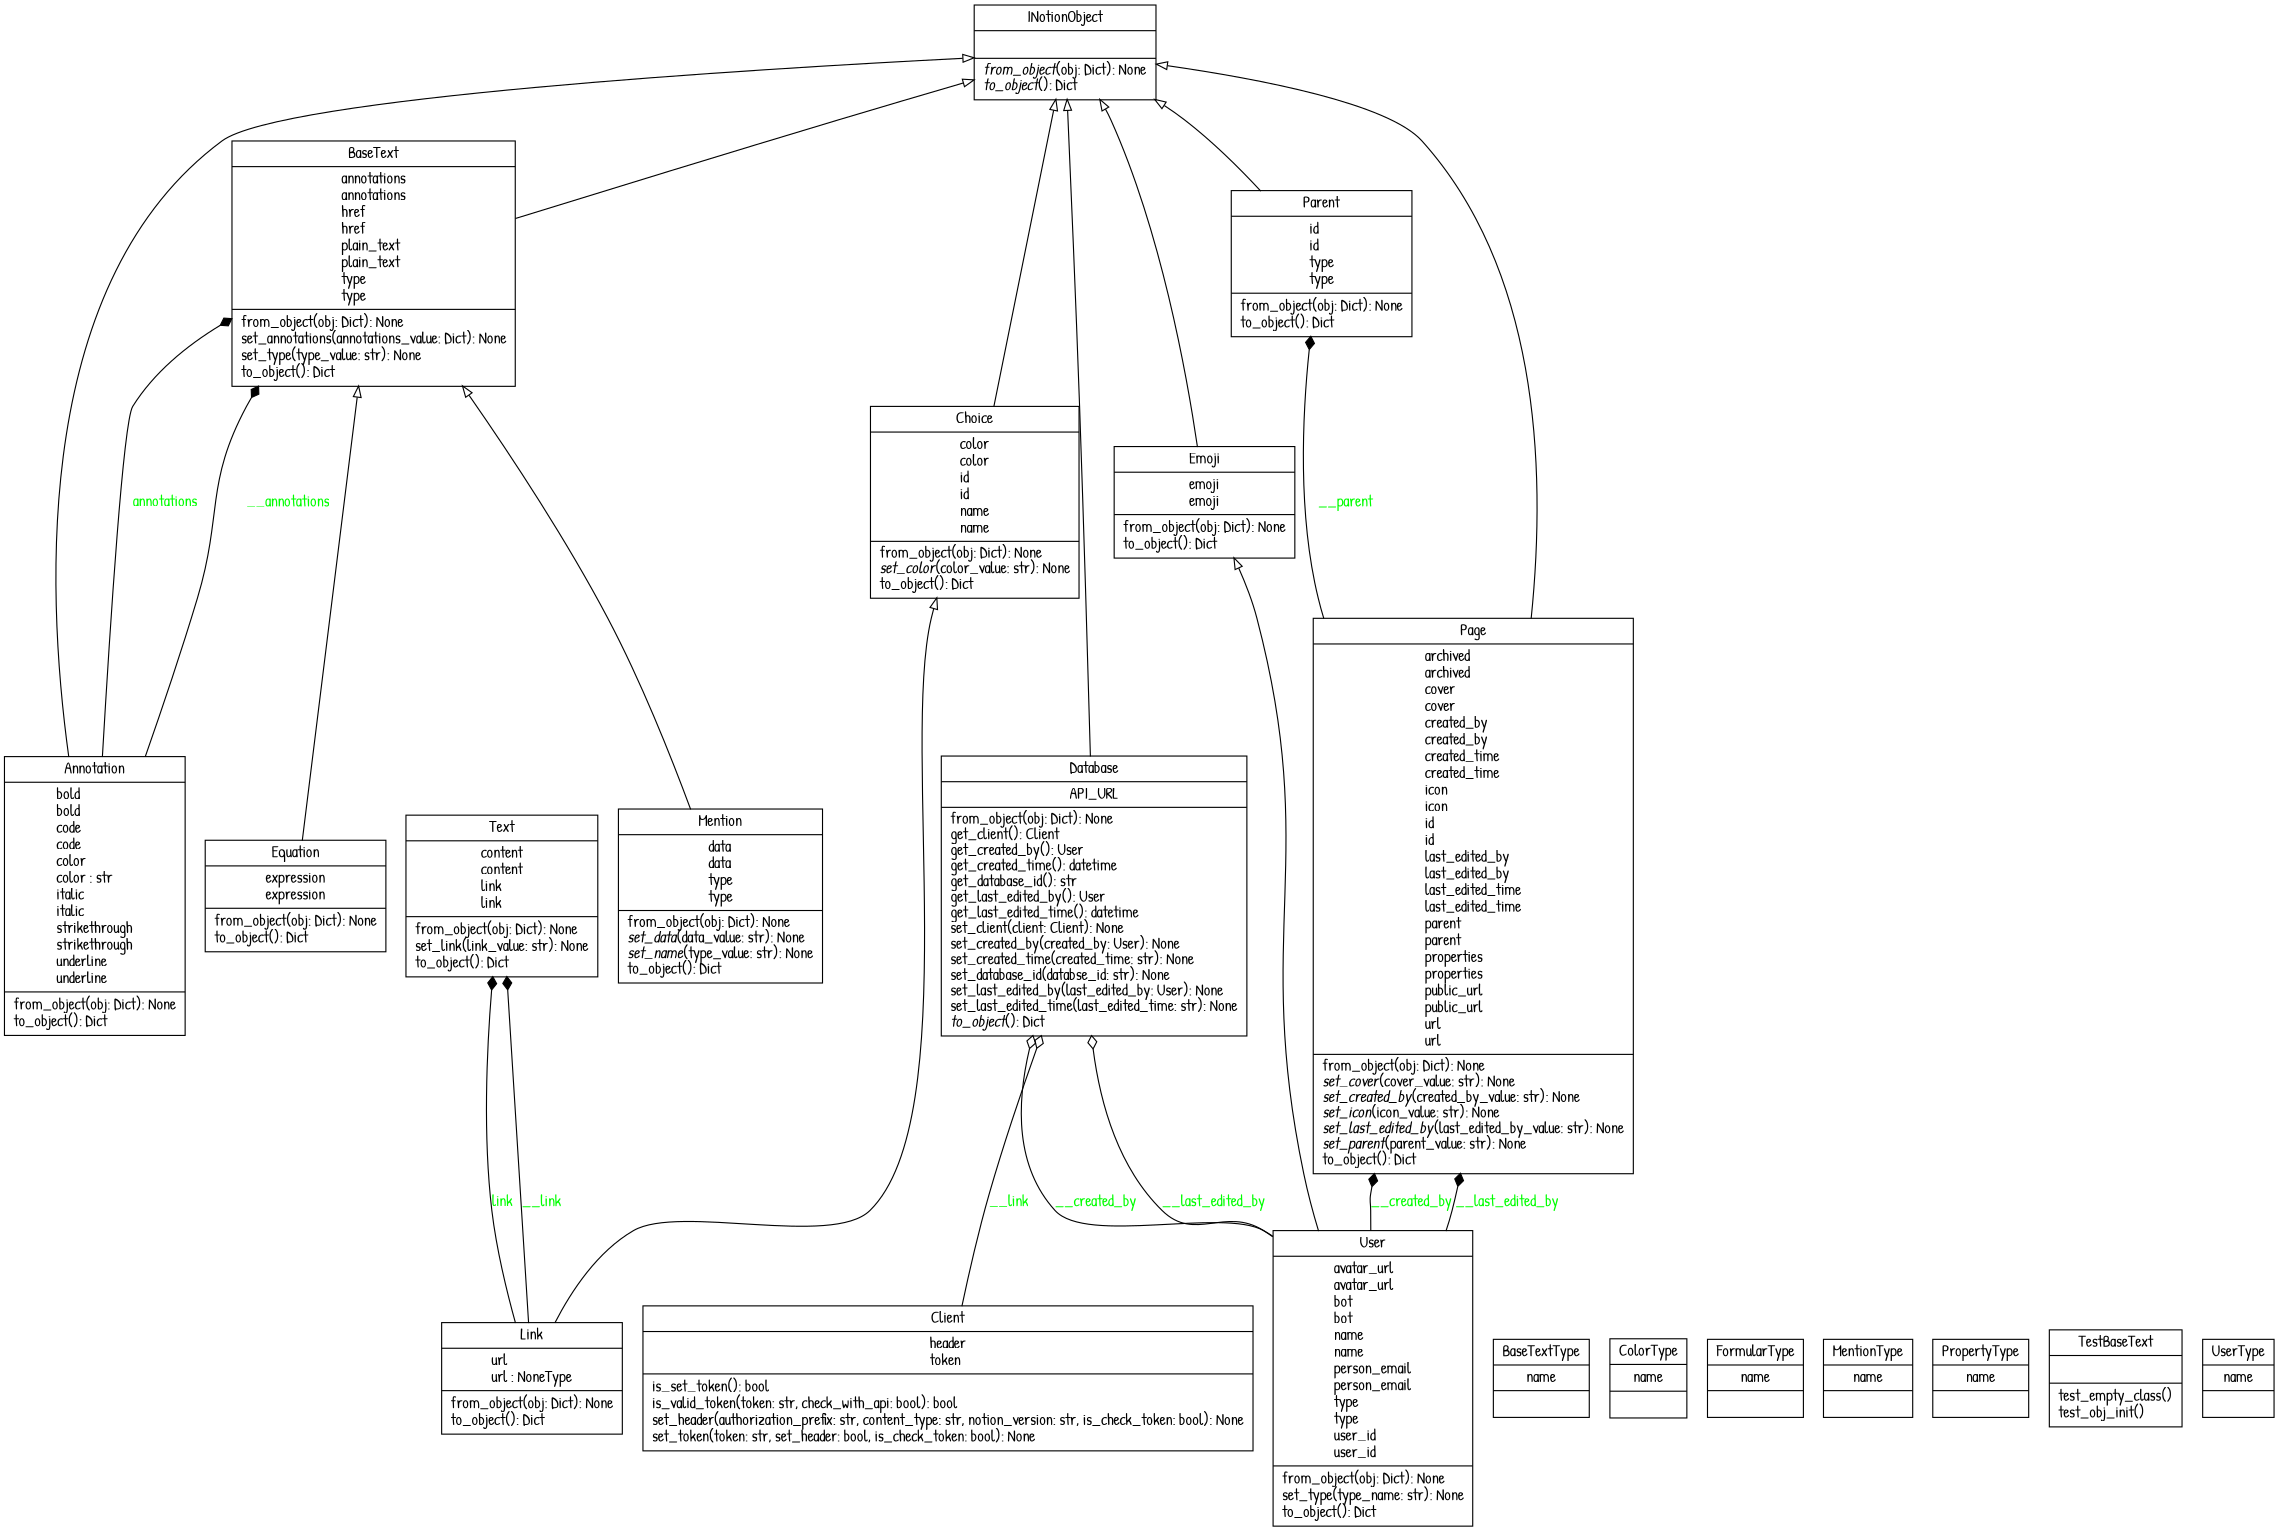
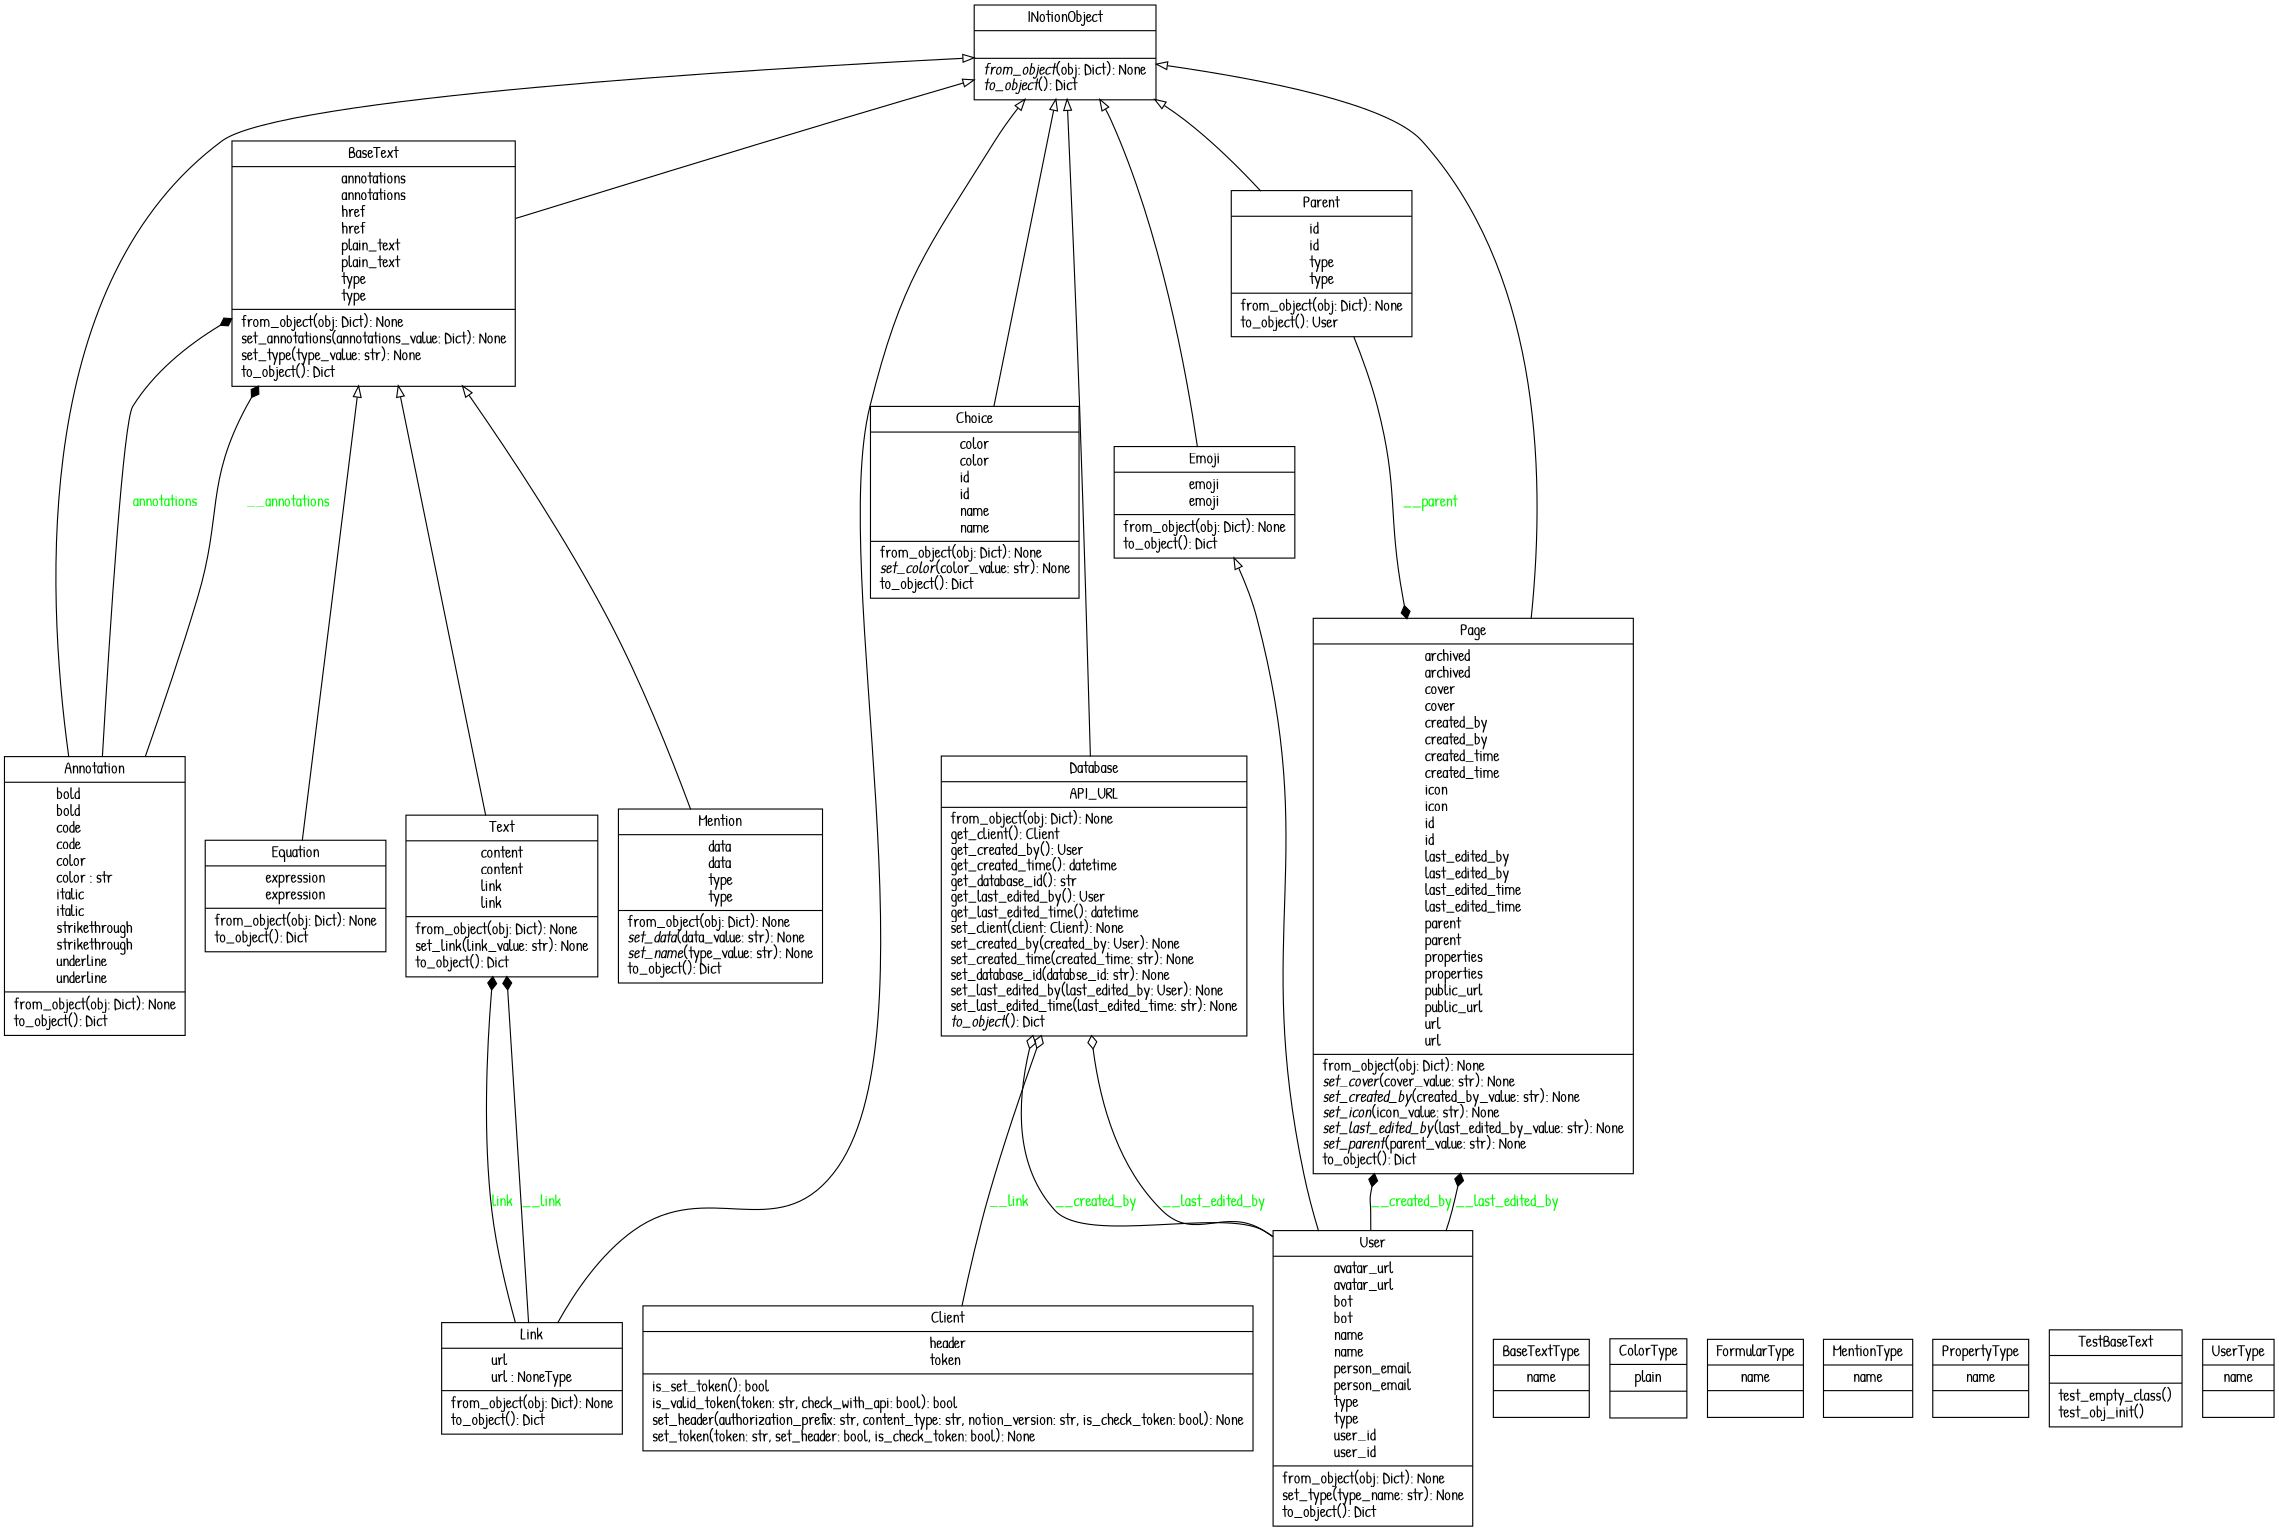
(1288, 323) -> (1289, 323)
(1304, 485) -> (1389, 469)
none -> (443, 606)
(915, 1096) -> (875, 794)
(1648, 1377) -> (1648, 1377)
